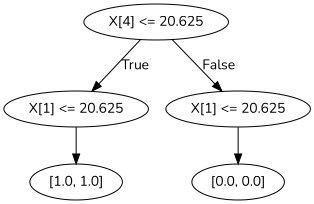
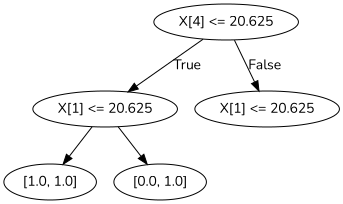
none -> (160, 182)
(238, 182) -> none
